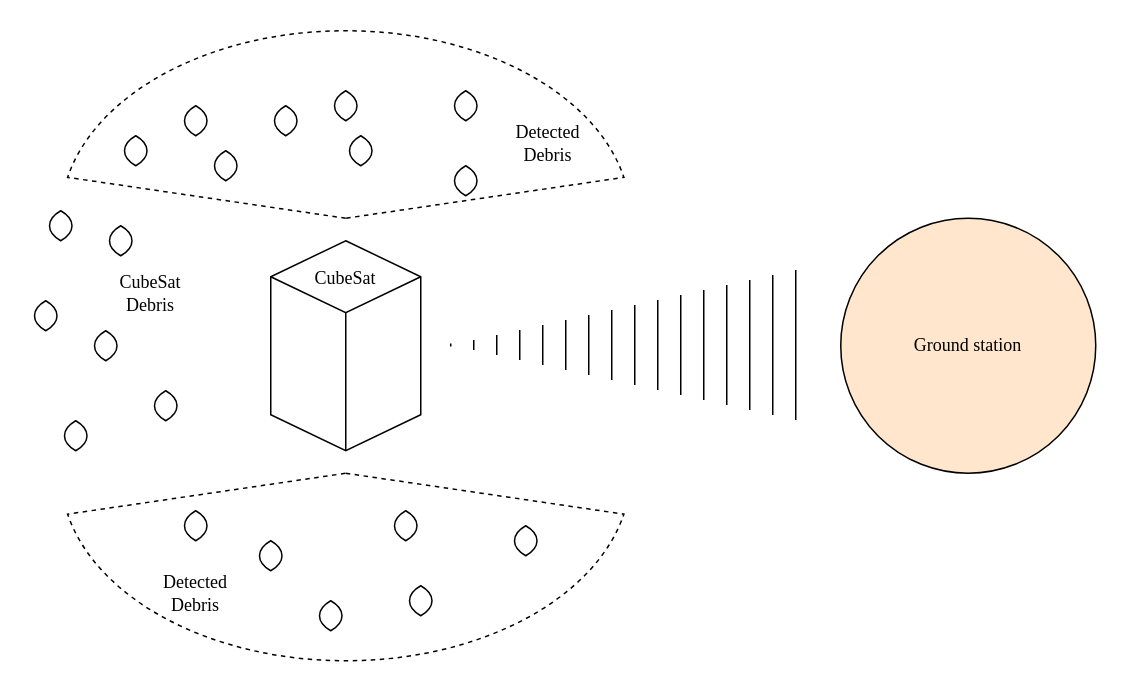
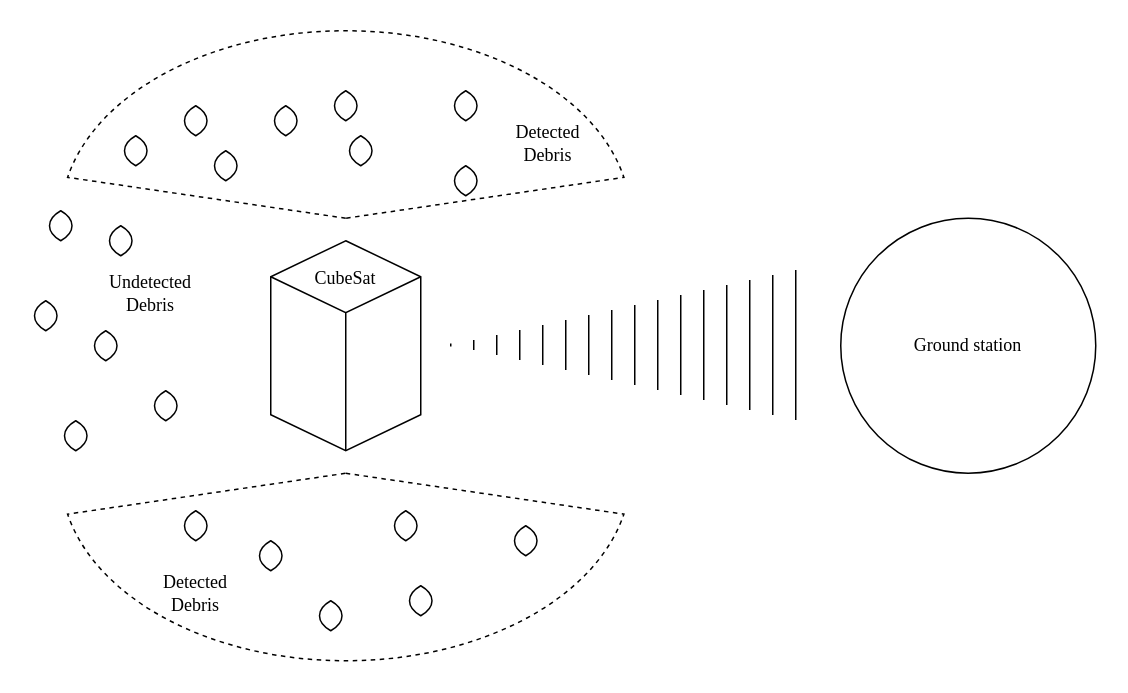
(151, 293) -> (151, 293)
(968, 346) -> (968, 346)
